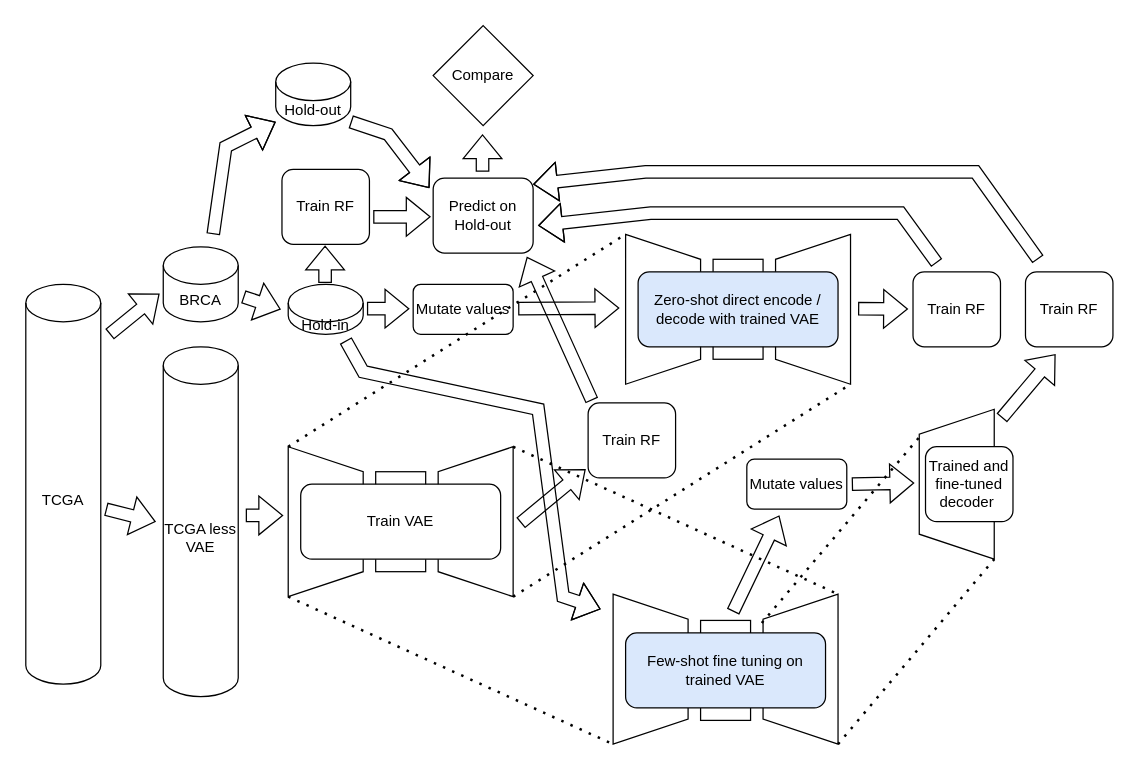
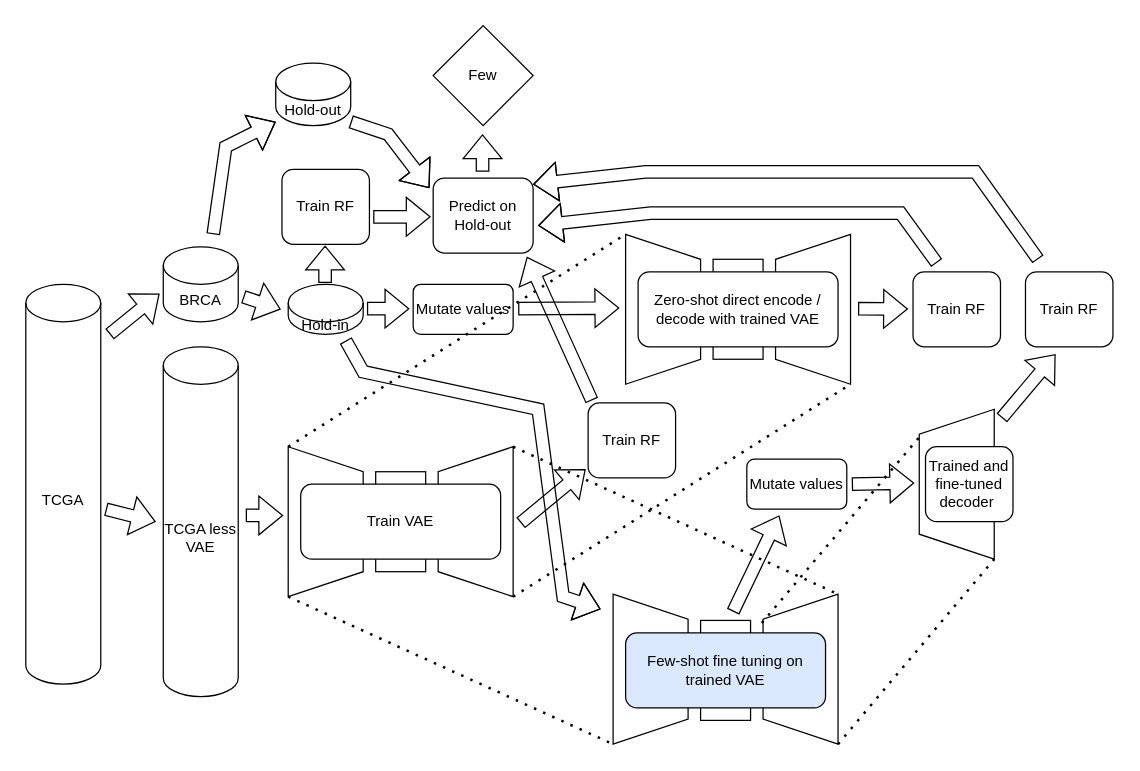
(483, 76) -> (483, 76)
(738, 309) -> (738, 309)
